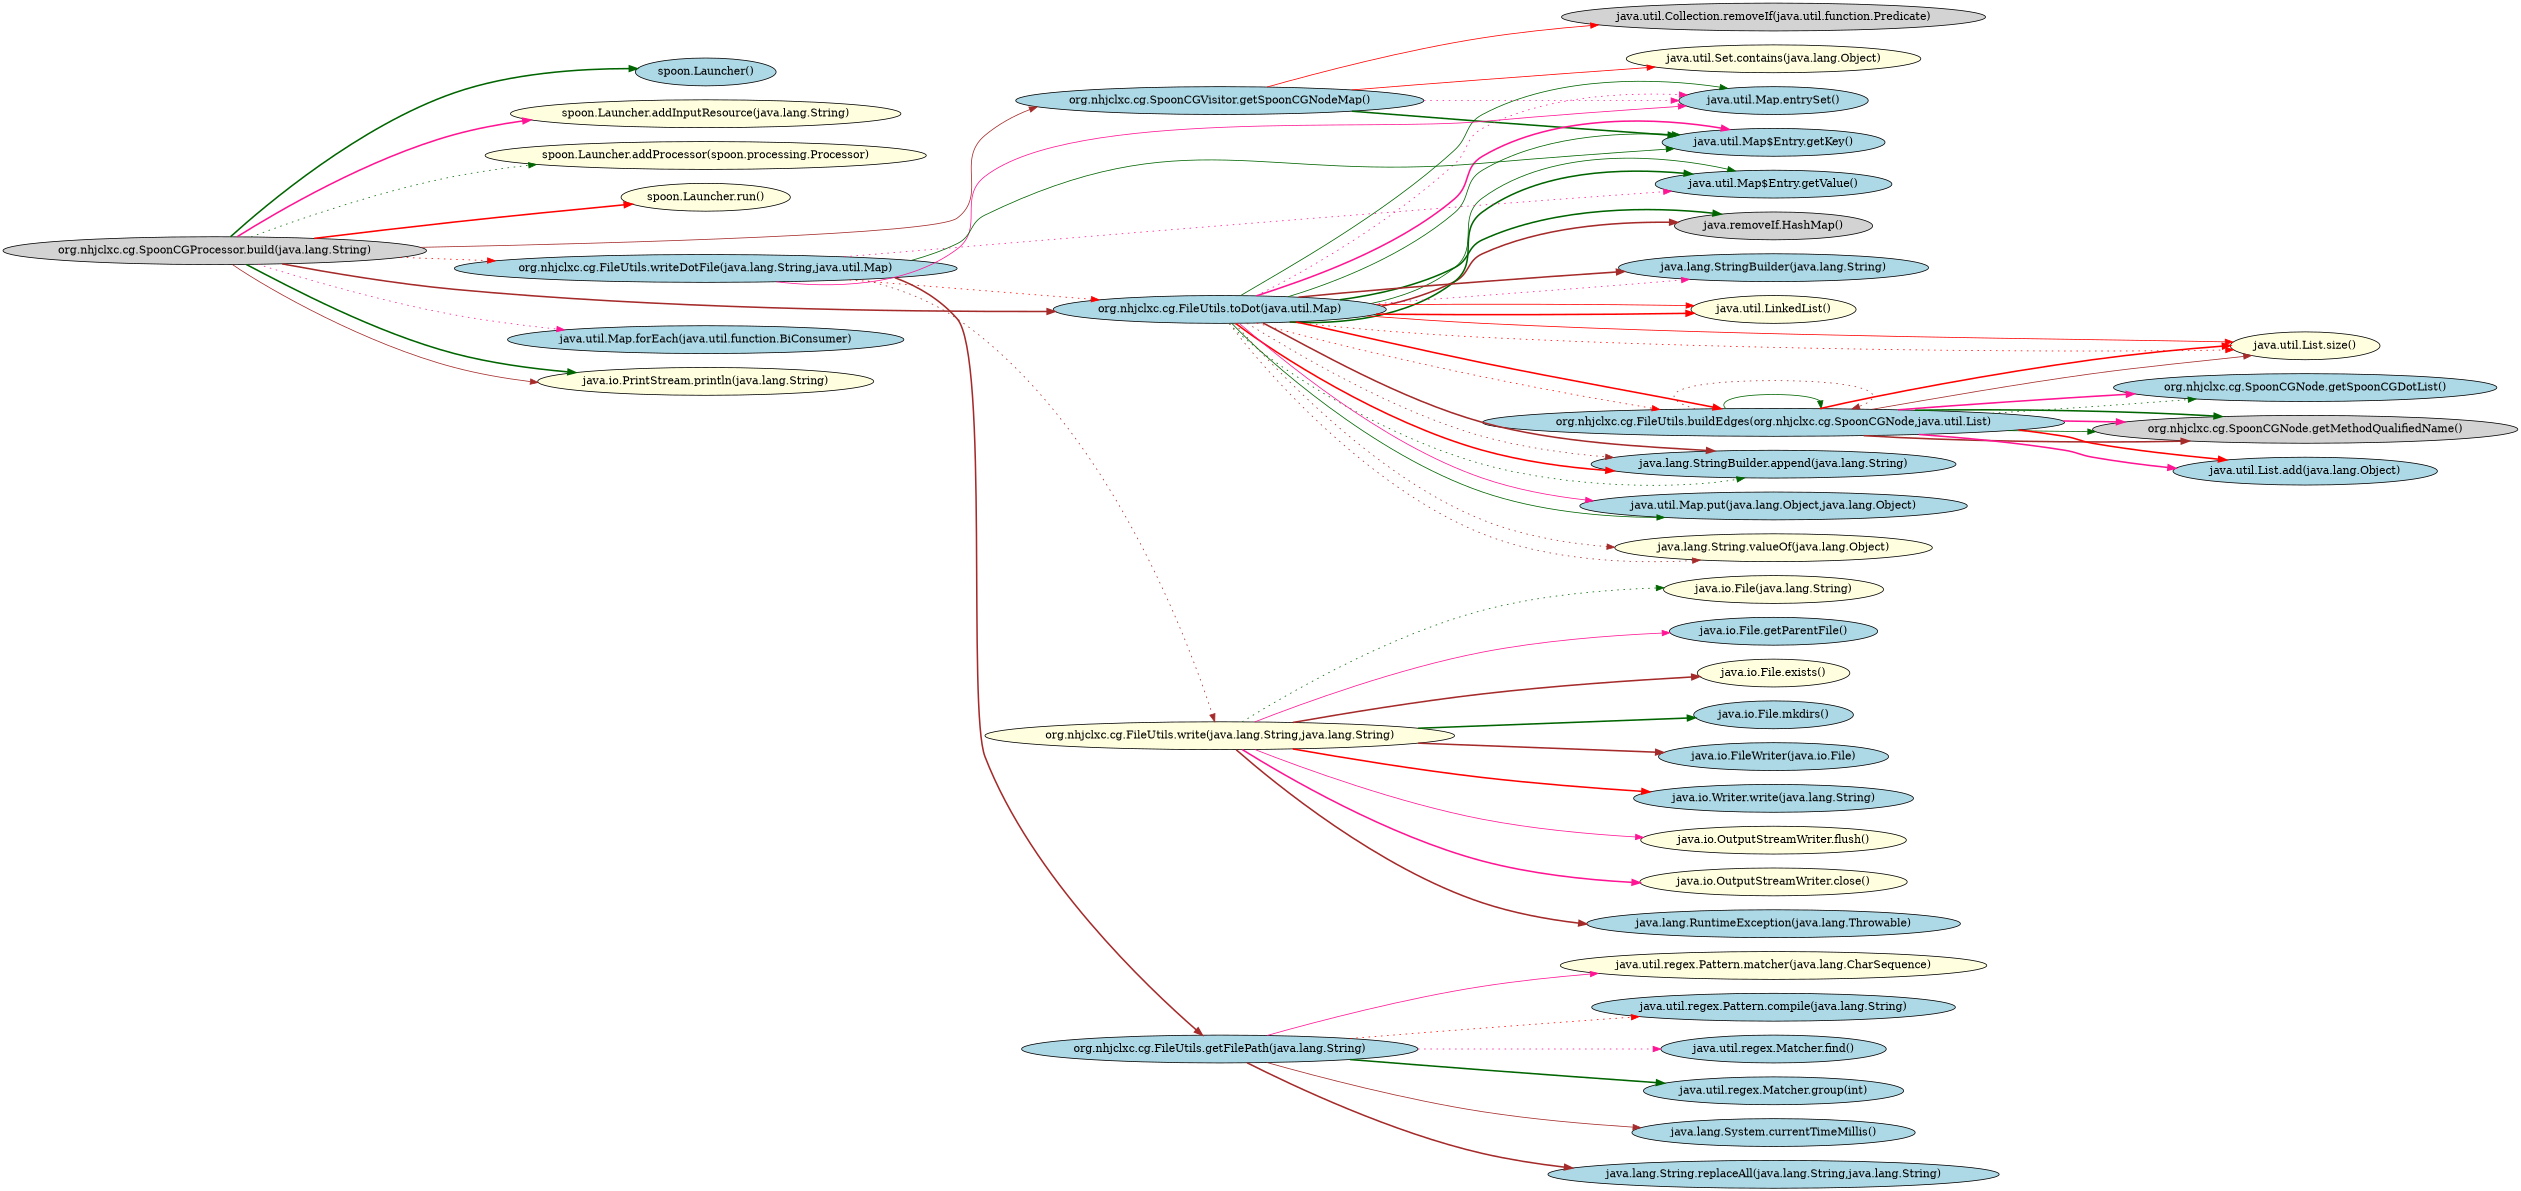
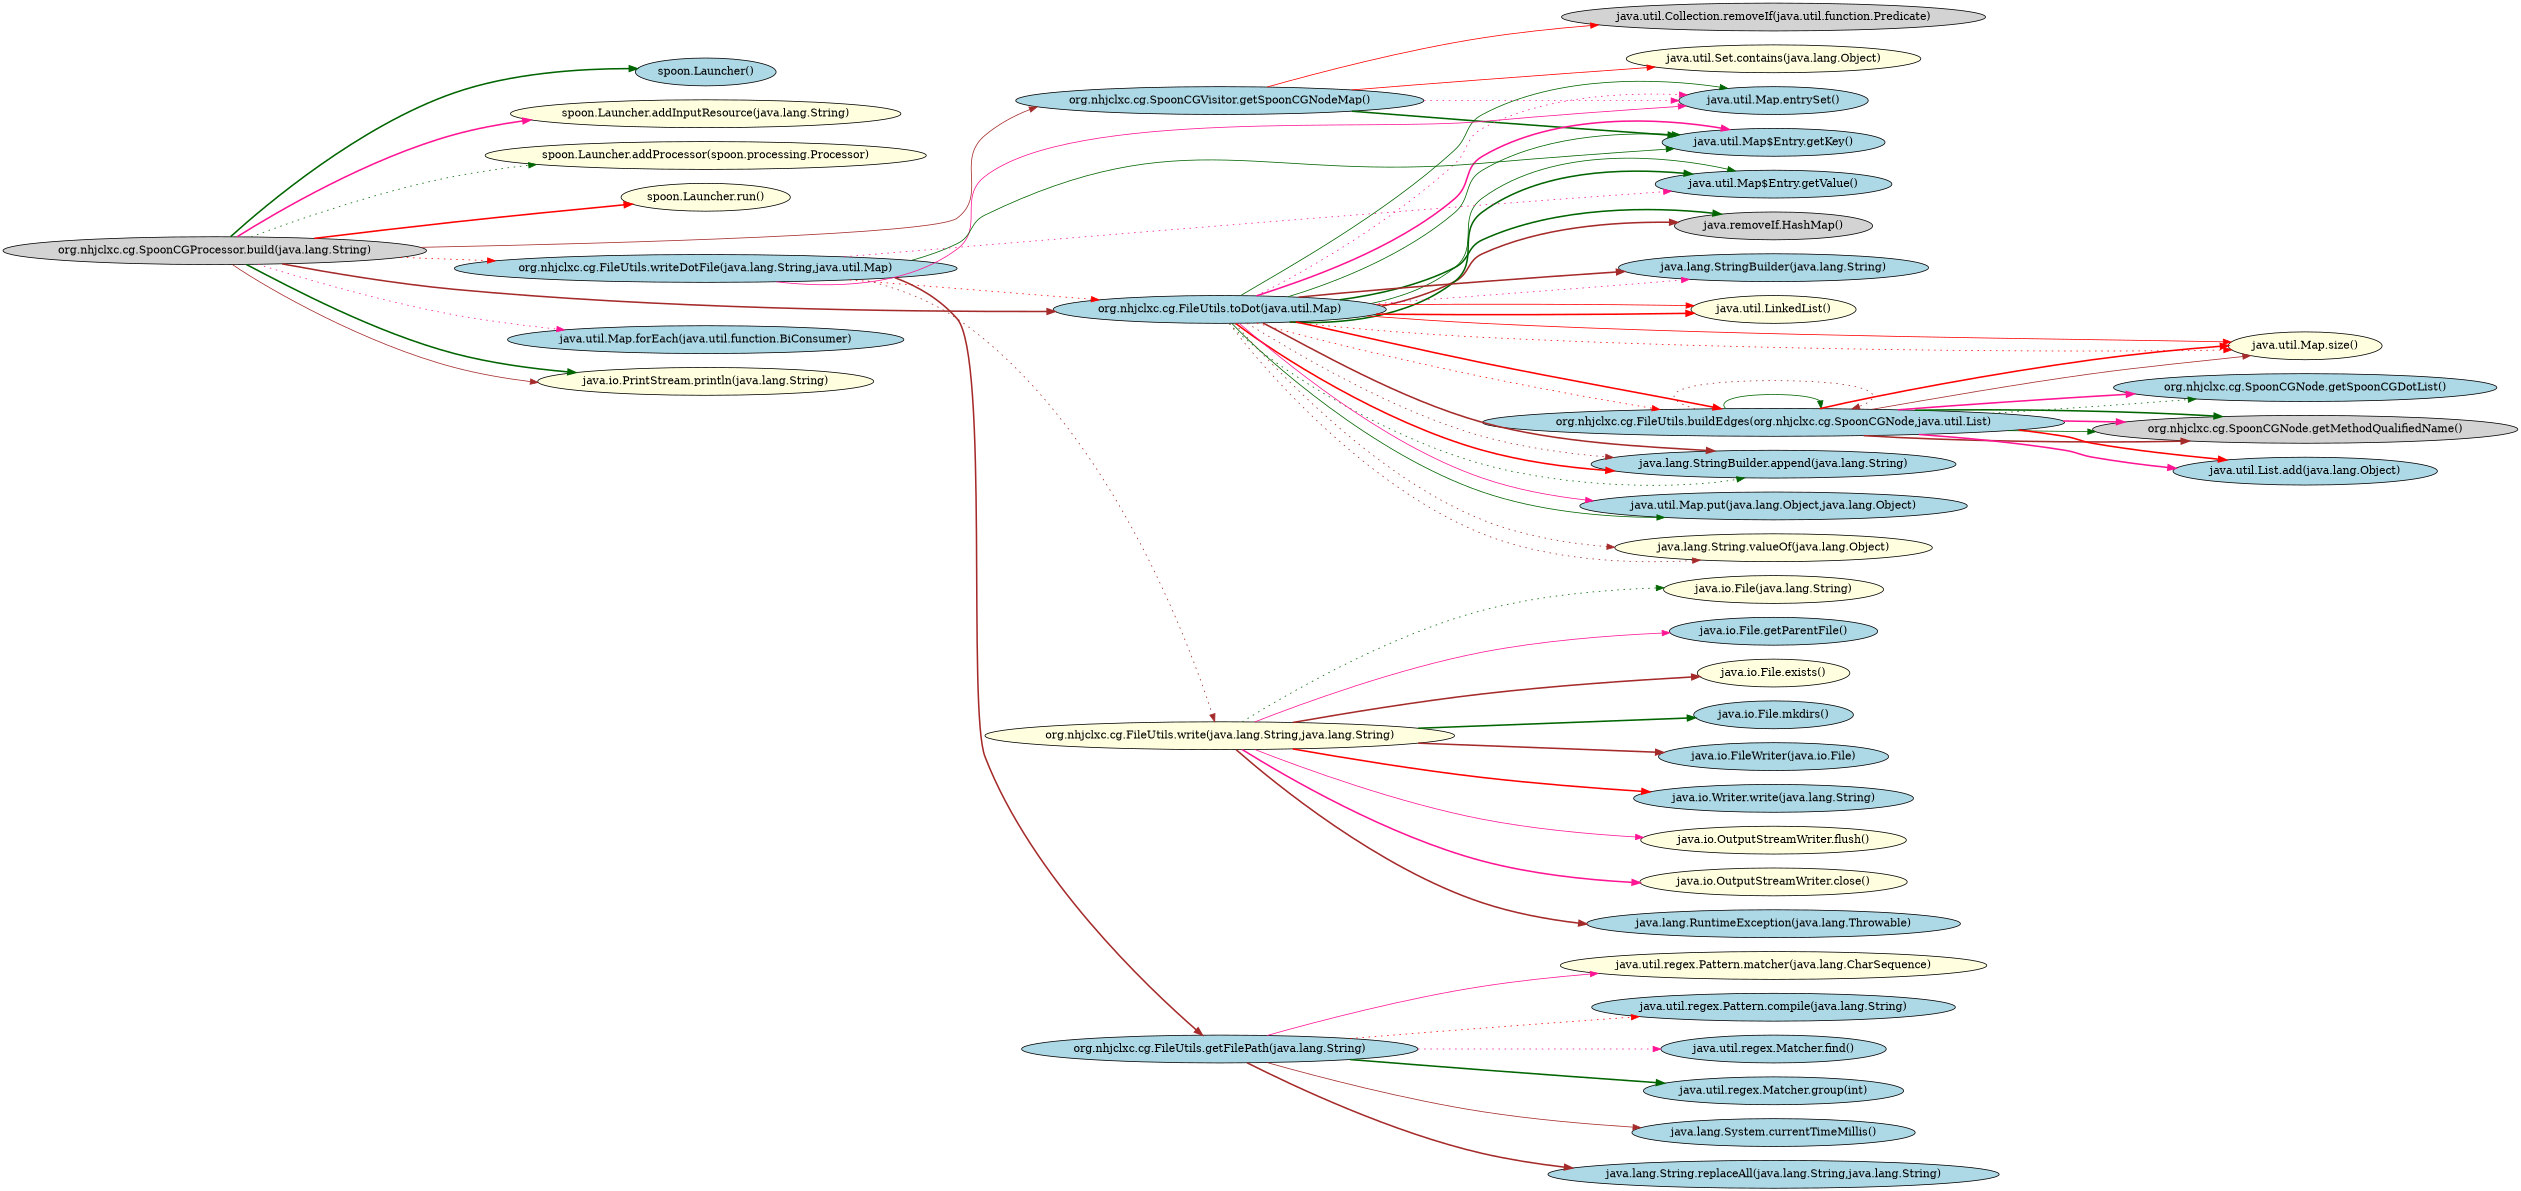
(2305, 346) -> (2305, 346)
